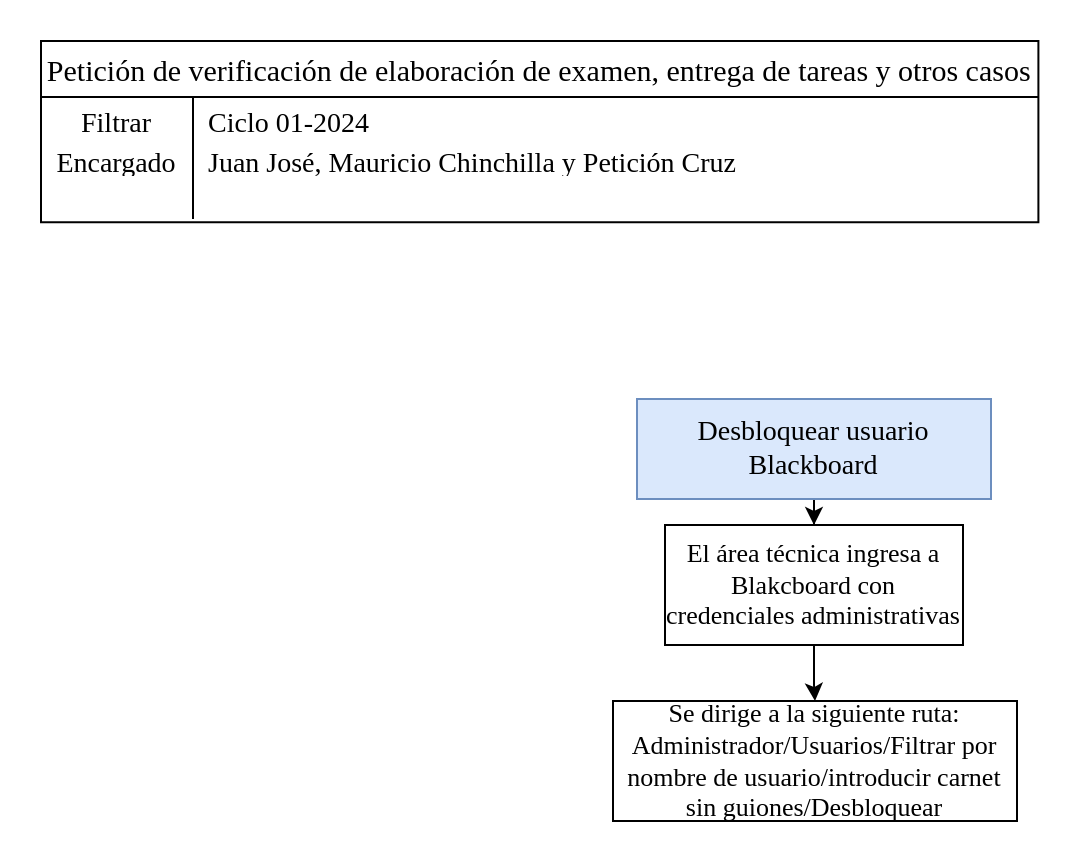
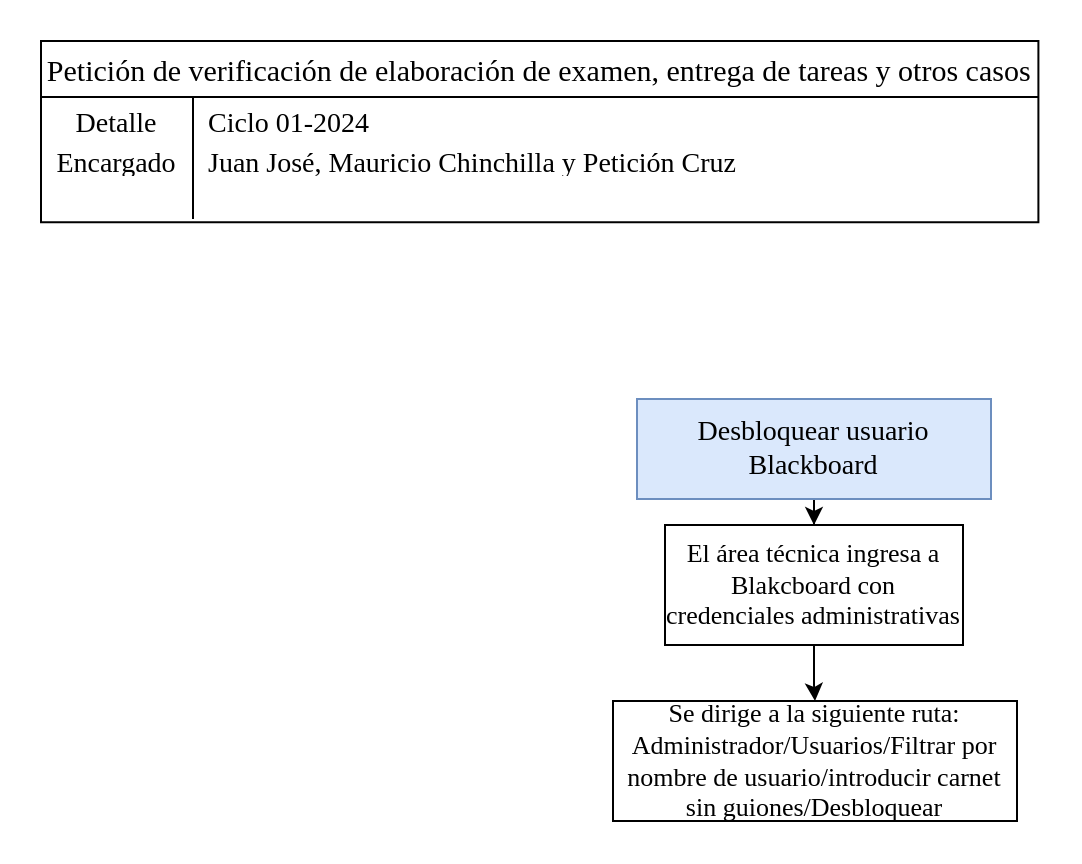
(117, 117) -> (117, 117)
